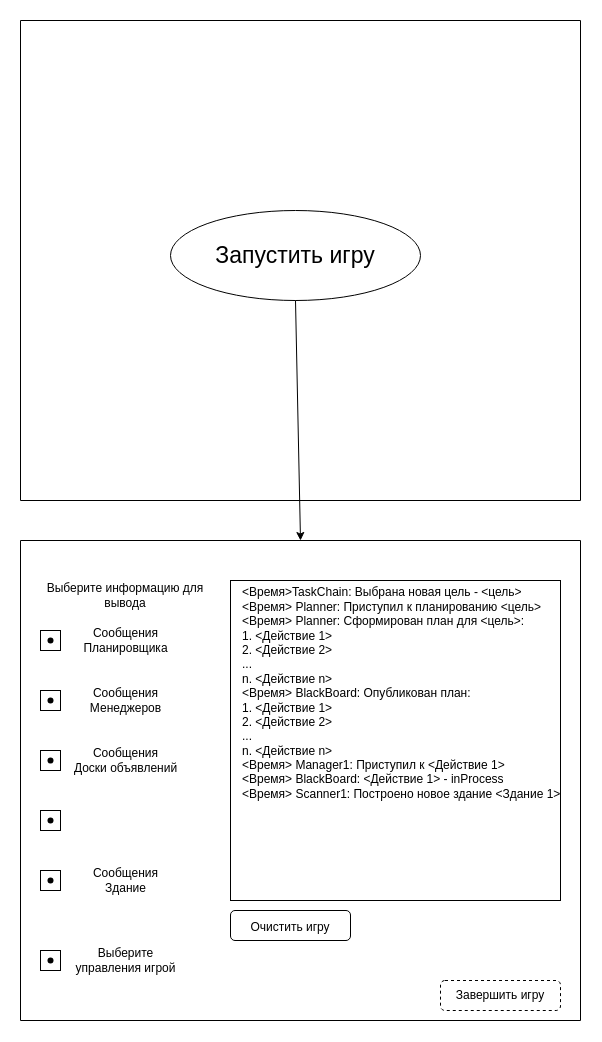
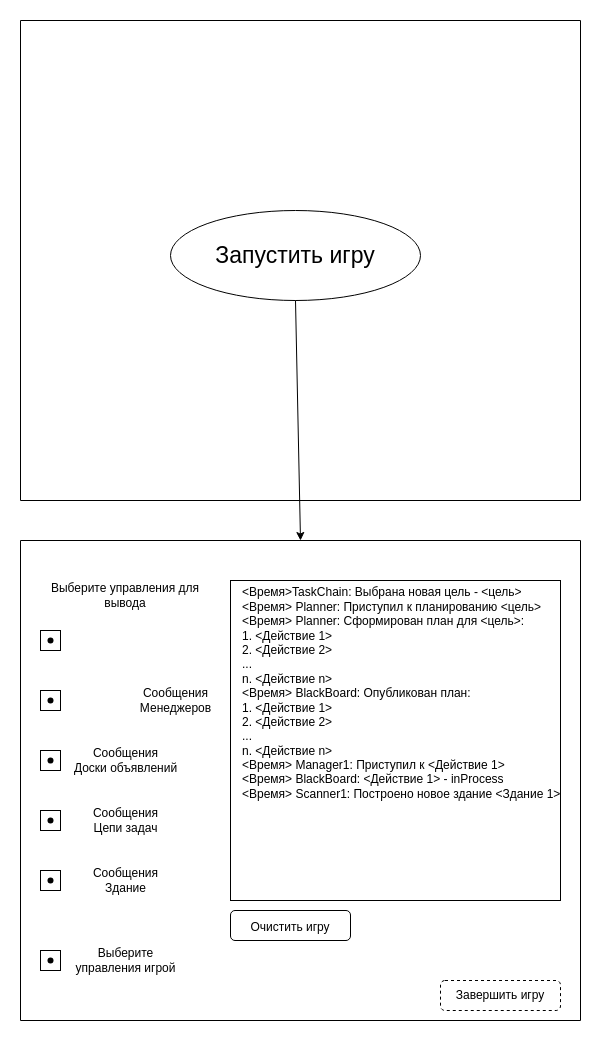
(126, 596) -> (126, 596)
(126, 641) -> none
(126, 701) -> (176, 701)
none -> (126, 821)
